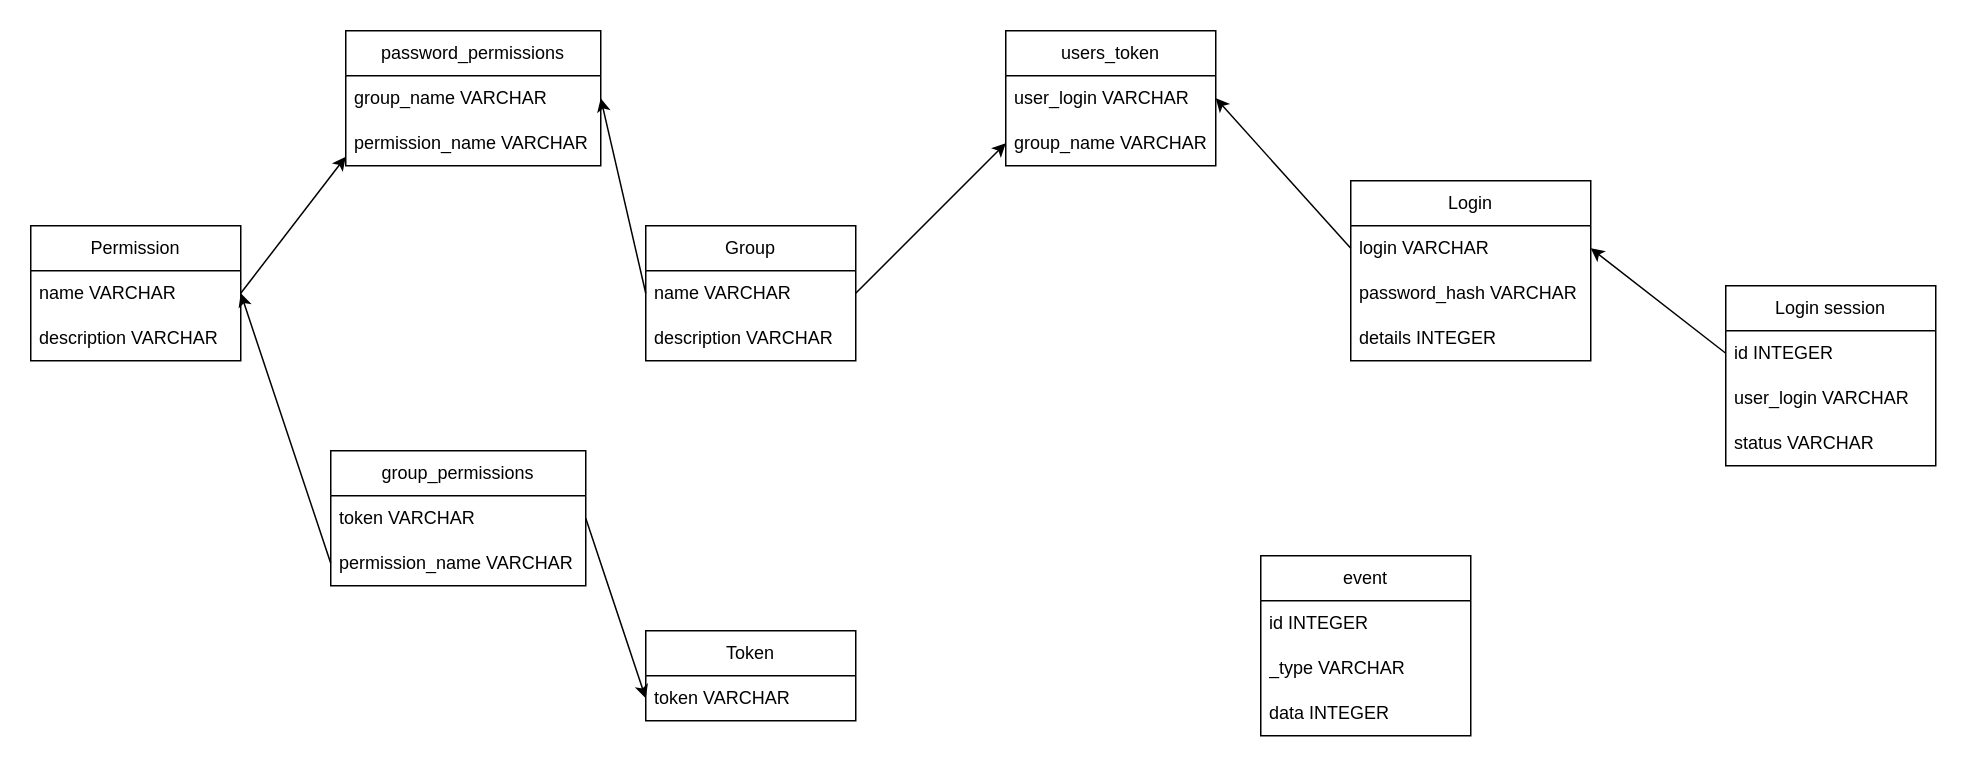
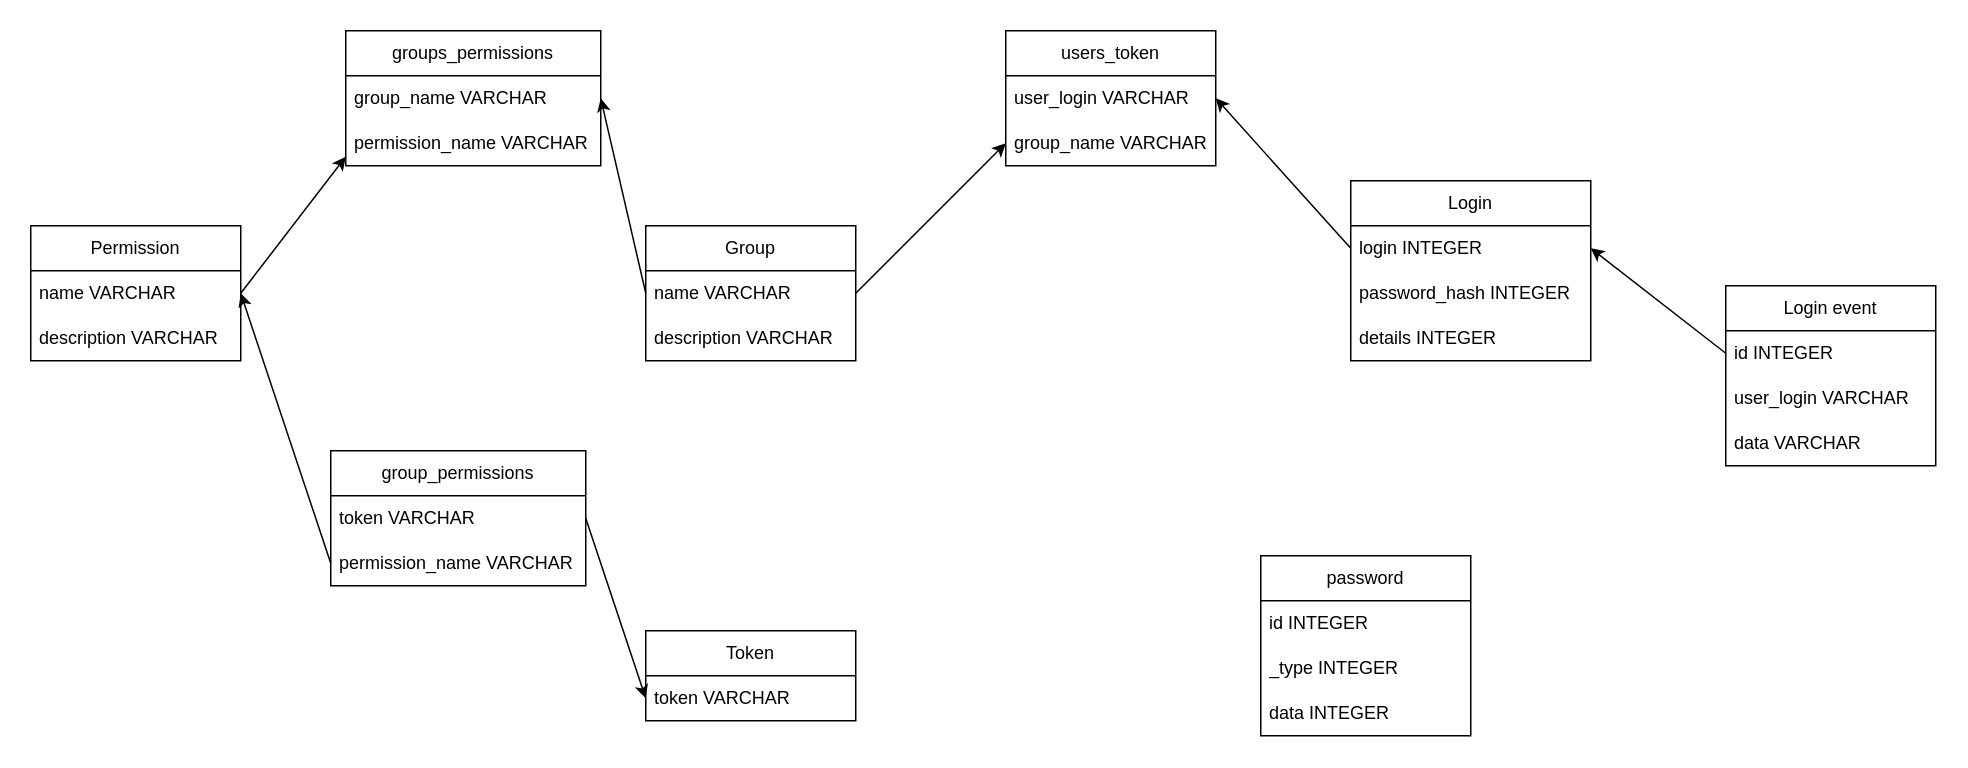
(473, 53) -> (473, 53)
(1418, 248) -> (1418, 248)
(1466, 293) -> (1466, 293)
(1831, 308) -> (1831, 308)
(1803, 443) -> (1793, 443)
(1366, 578) -> (1366, 578)
(1333, 668) -> (1333, 668)
